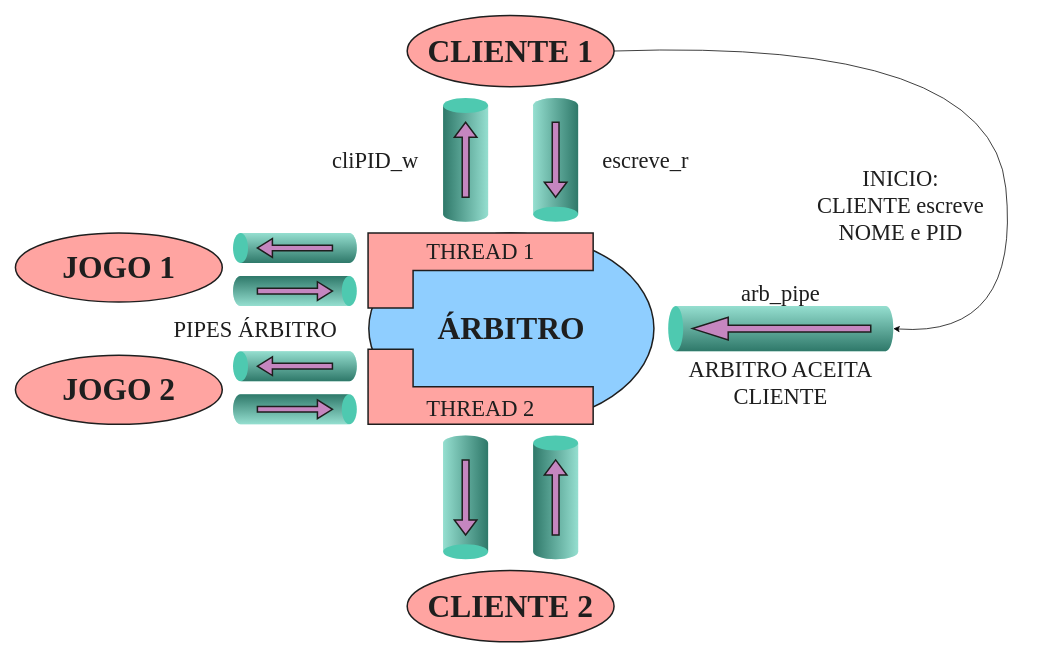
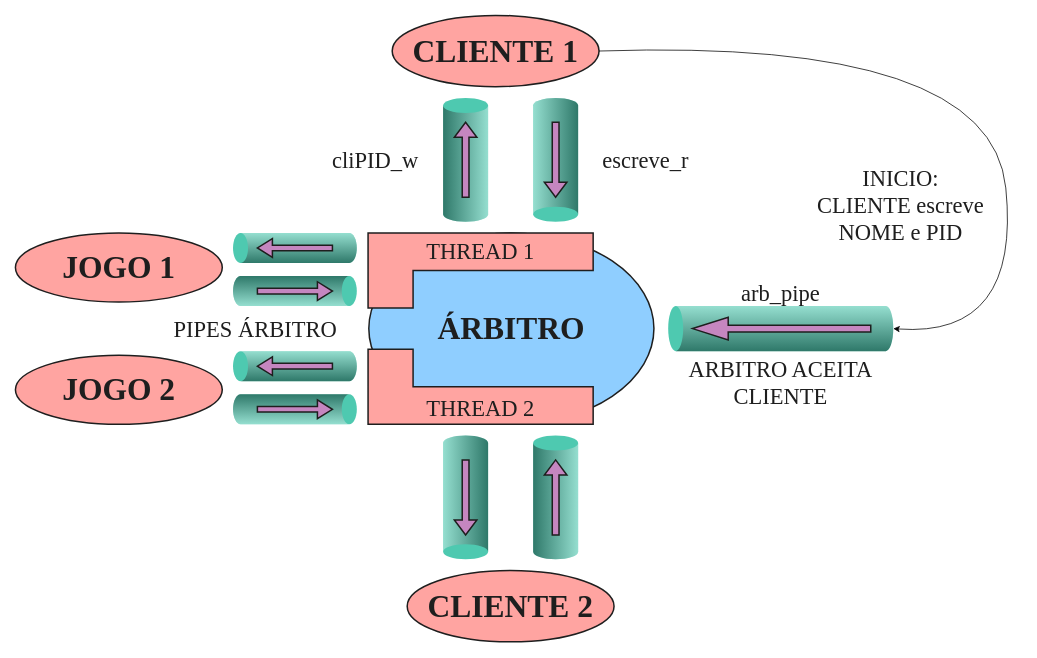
(510, 51) -> (495, 51)
